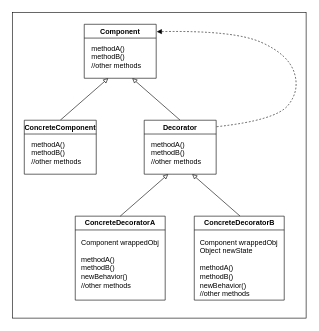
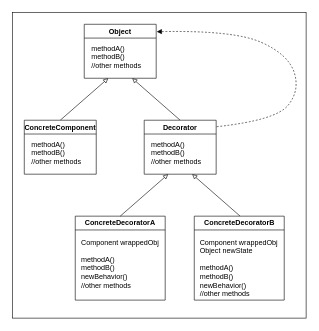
(120, 32) -> (120, 32)
